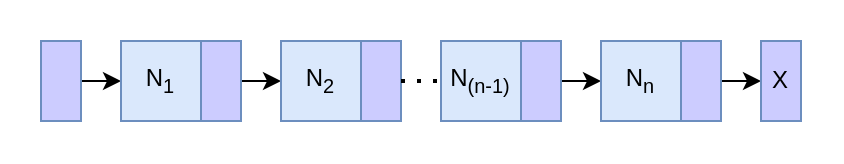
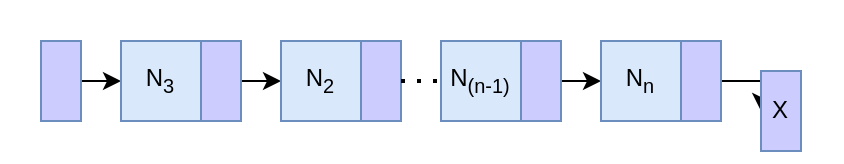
(161, 81) -> (161, 81)
(781, 81) -> (781, 111)
